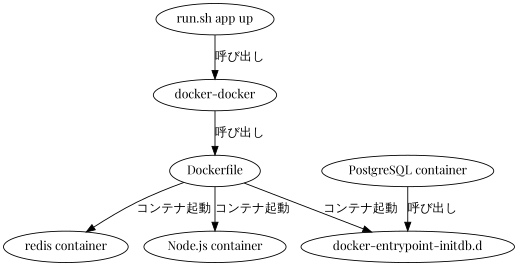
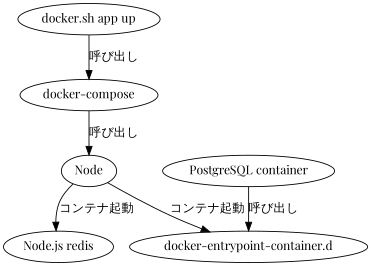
(215, 19) -> (89, 19)
(215, 95) -> (89, 95)
(215, 171) -> (89, 171)
(66, 247) -> none
(215, 247) -> (58, 247)
(408, 247) -> (249, 247)
